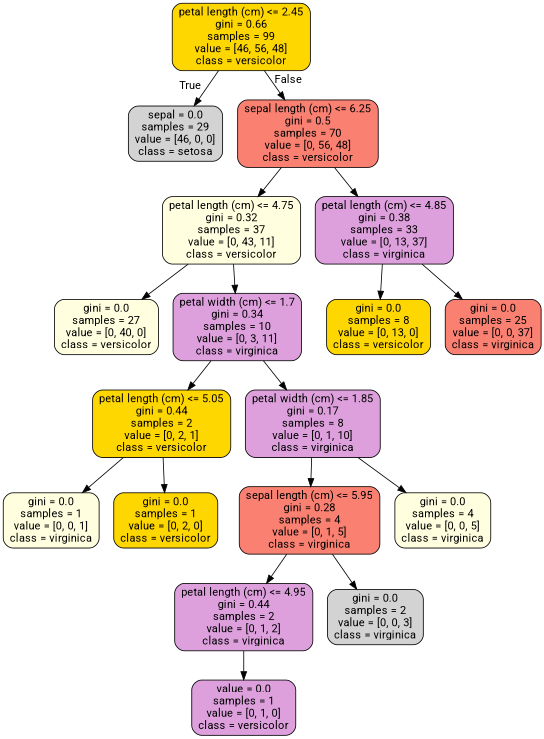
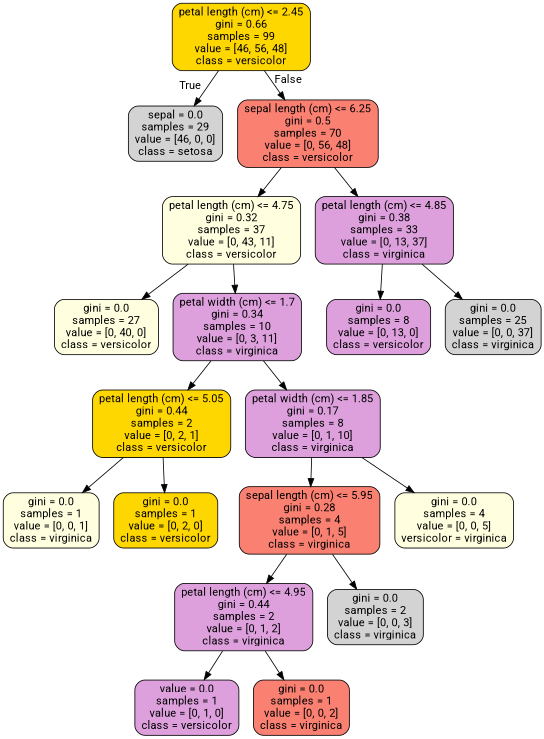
(379, 327) -> (379, 327)
(493, 327) -> (493, 327)
(443, 520) -> (454, 520)
none -> (301, 708)
